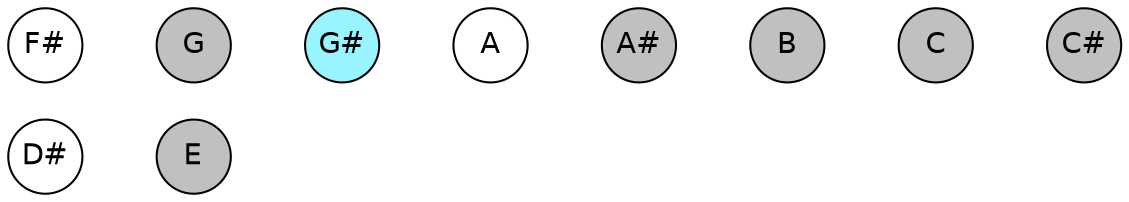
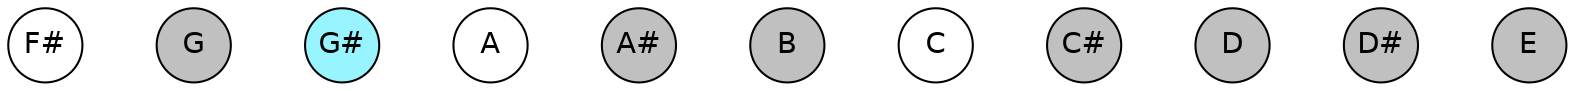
(936, 45) -> (936, 45)
none -> (1233, 45)
(45, 157) -> (1381, 45)
